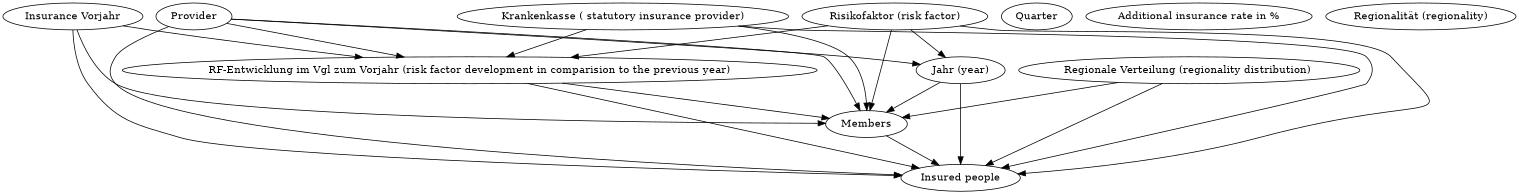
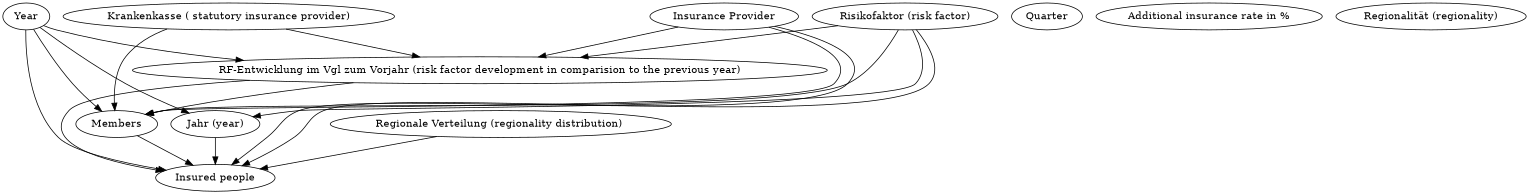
(73, 16) -> (724, 16)
(194, 16) -> (26, 16)
(1251, 42) -> none
(917, 95) -> none
(1014, 99) -> none
